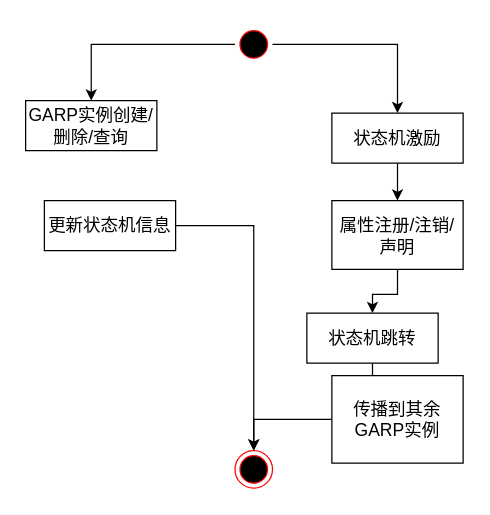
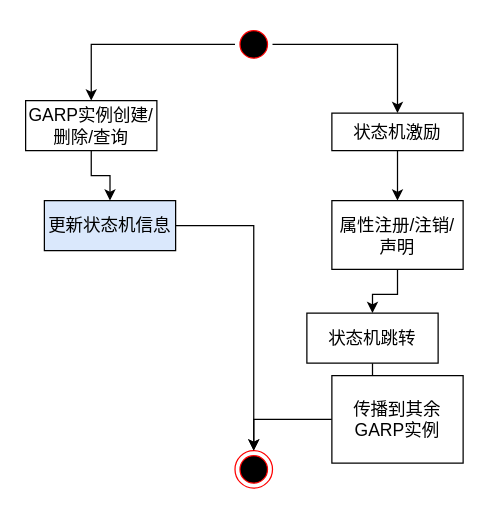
(398, 138) -> (398, 132)
none -> (96, 176)
(110, 226) -> (110, 226)
